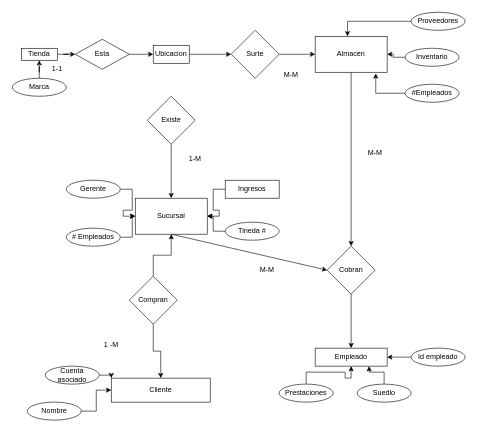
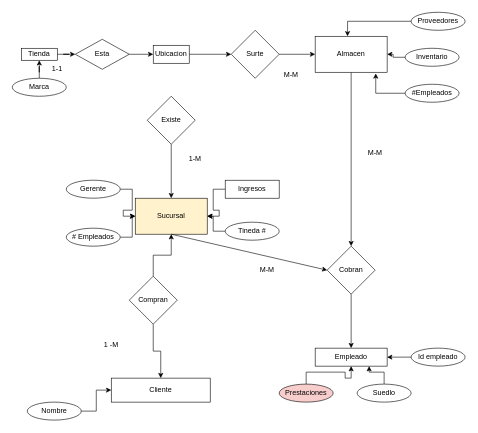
(171, 216) -> (171, 216)
(72, 375) -> none
(109, 375) -> none
(306, 393) -> (306, 393)
